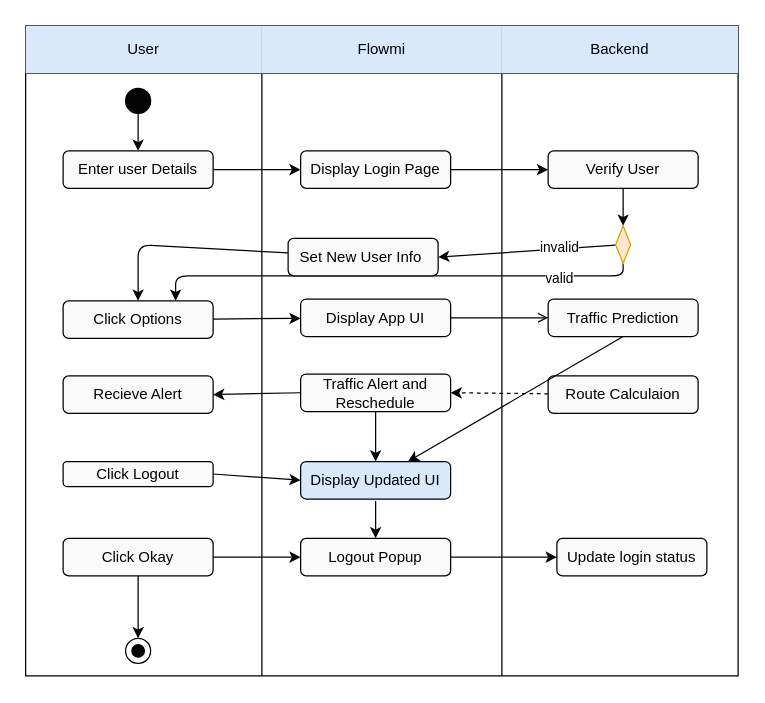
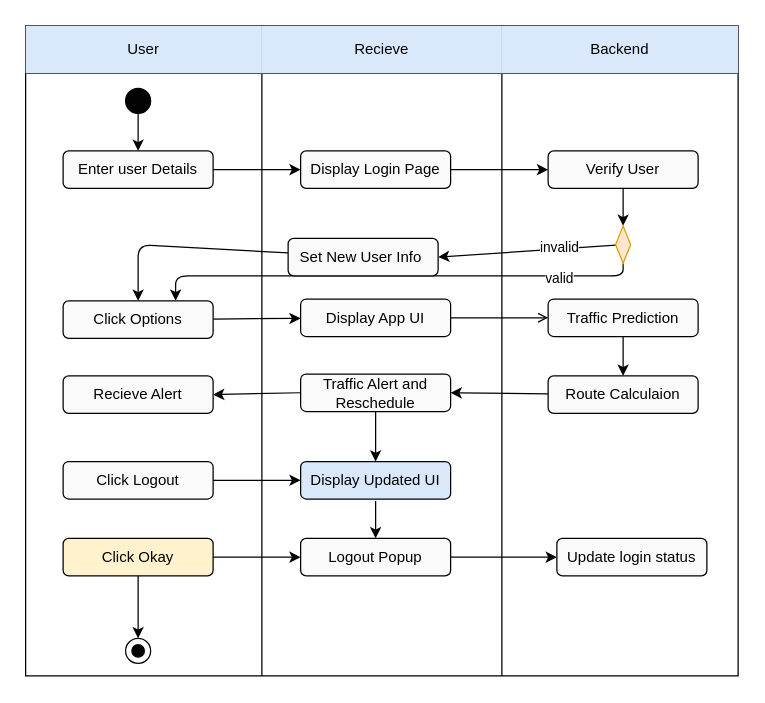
(382, 49) -> (382, 49)
(489, 393) -> (489, 393)
(519, 397) -> (623, 351)
(138, 474) -> (138, 480)
(138, 557) -> (138, 557)
